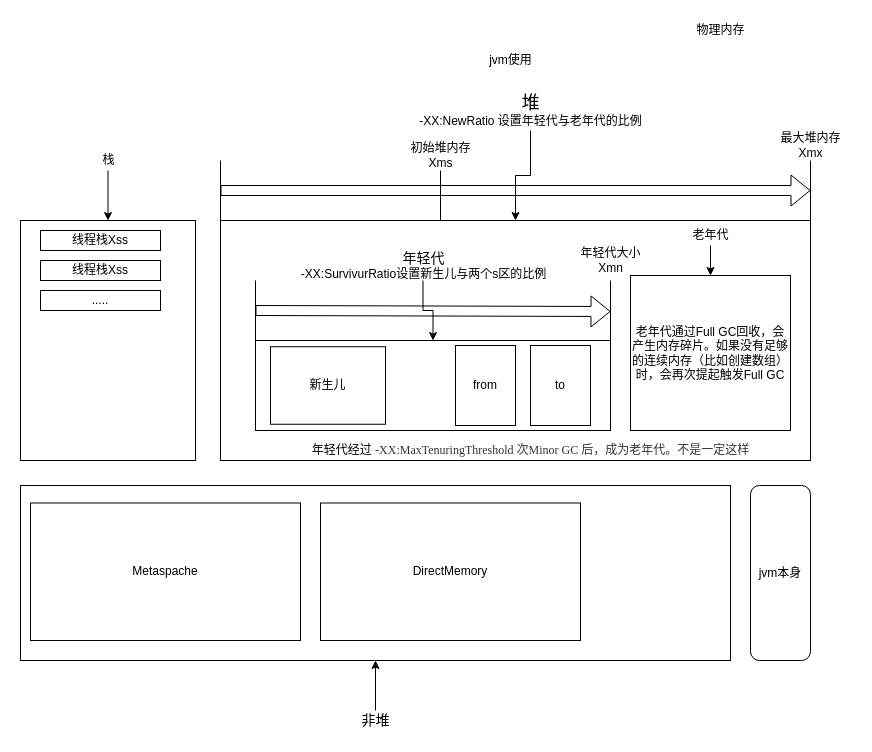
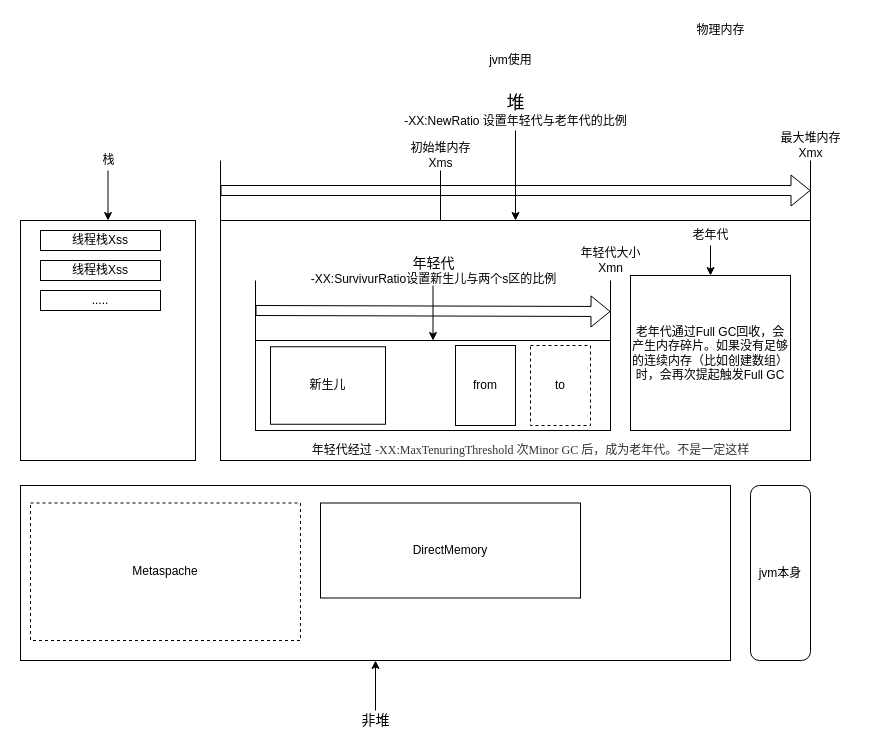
(531, 111) -> (516, 111)
(423, 266) -> (433, 271)
(561, 386) -> (561, 386)
(166, 572) -> (166, 572)
(451, 572) -> (451, 551)
